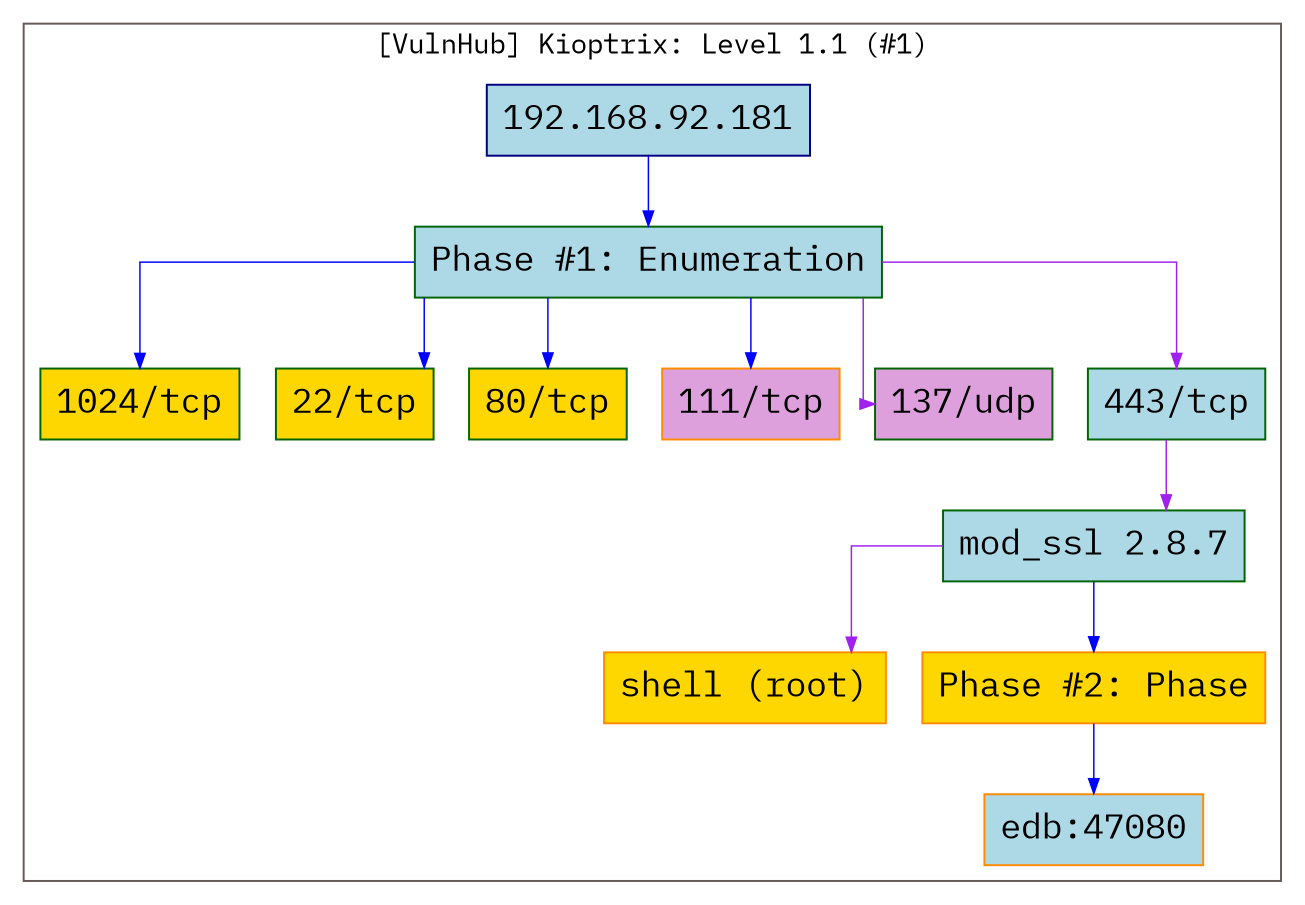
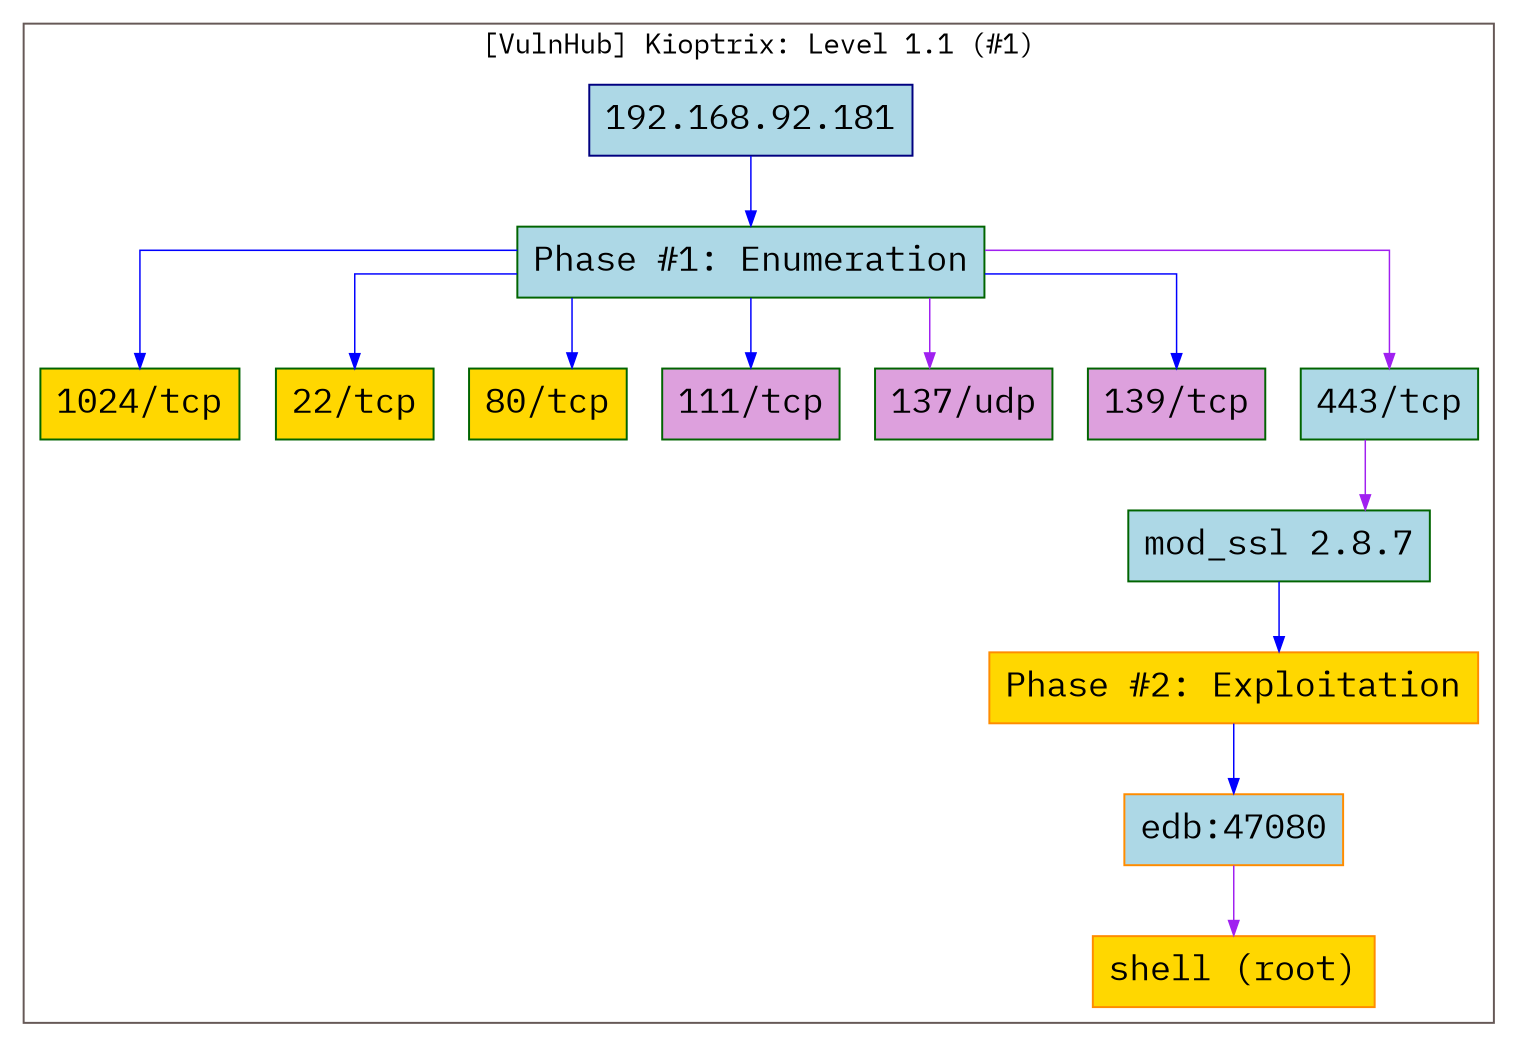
(751, 404) -> (751, 404)
none -> (1177, 404)
(851, 546) -> (1234, 893)
(1094, 688) -> (1234, 688)
